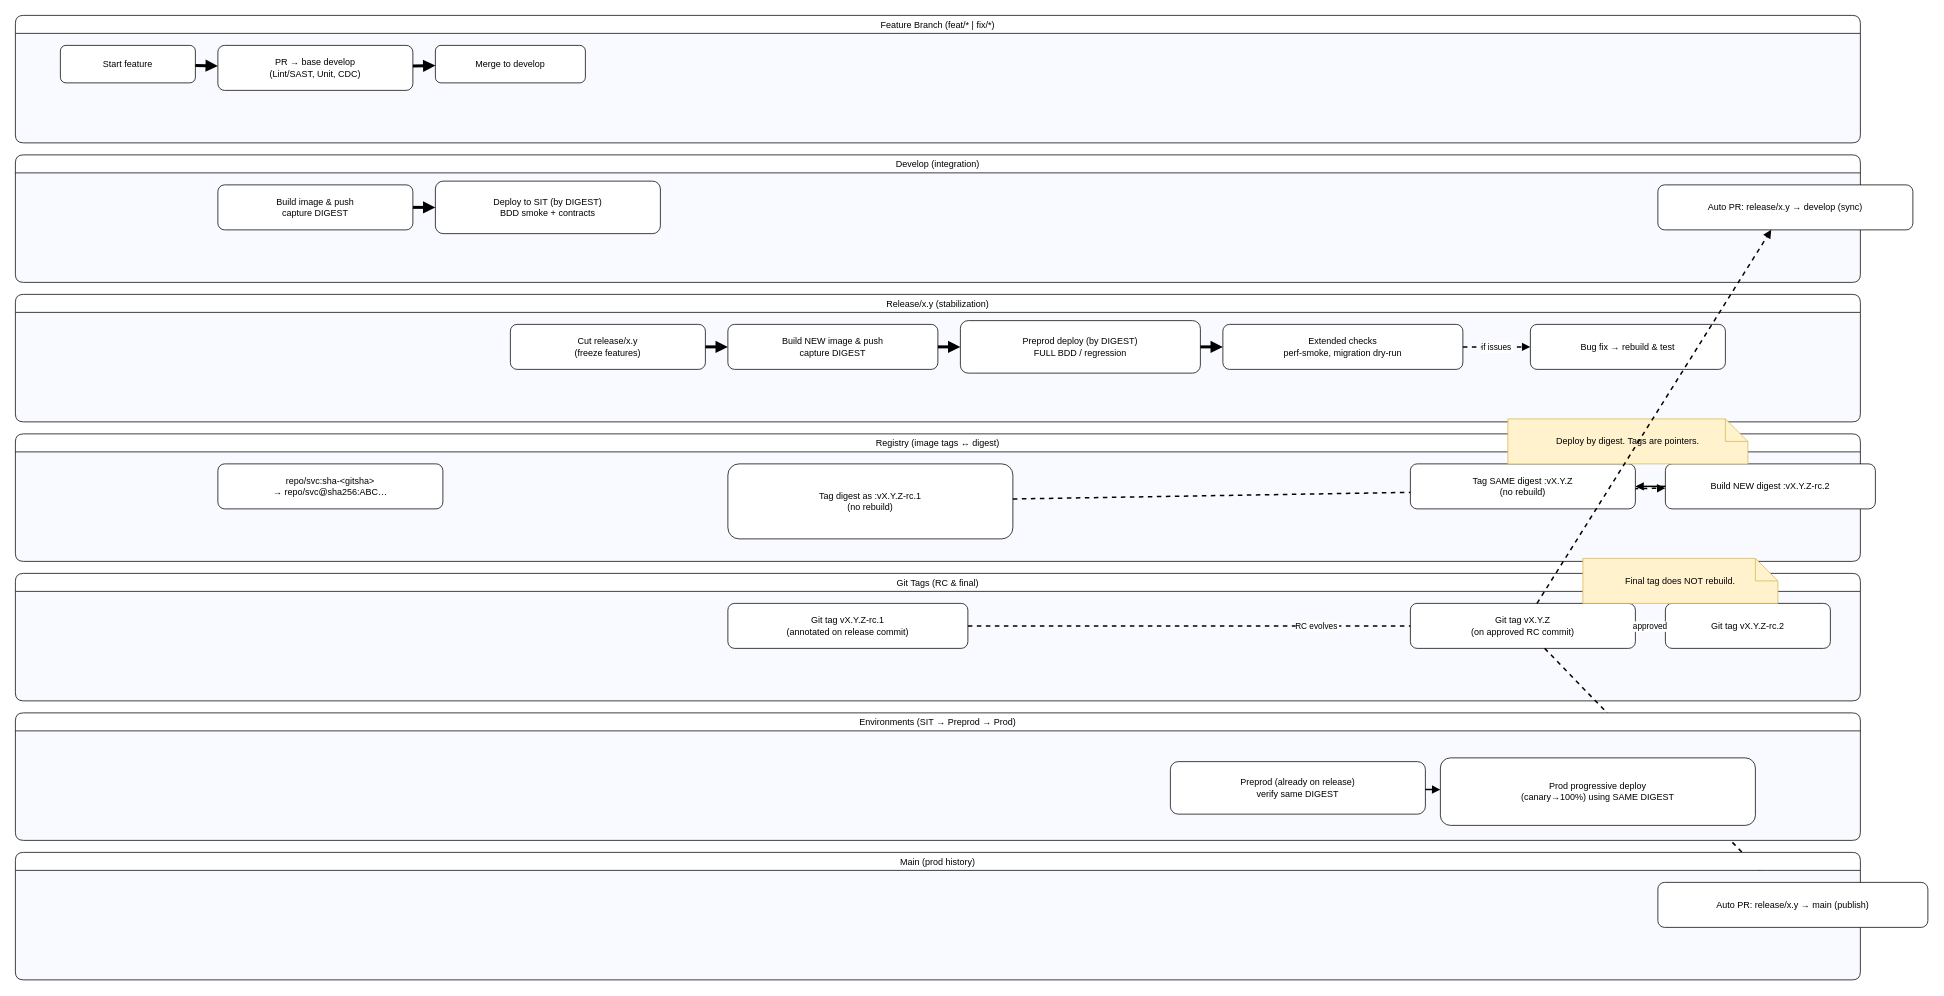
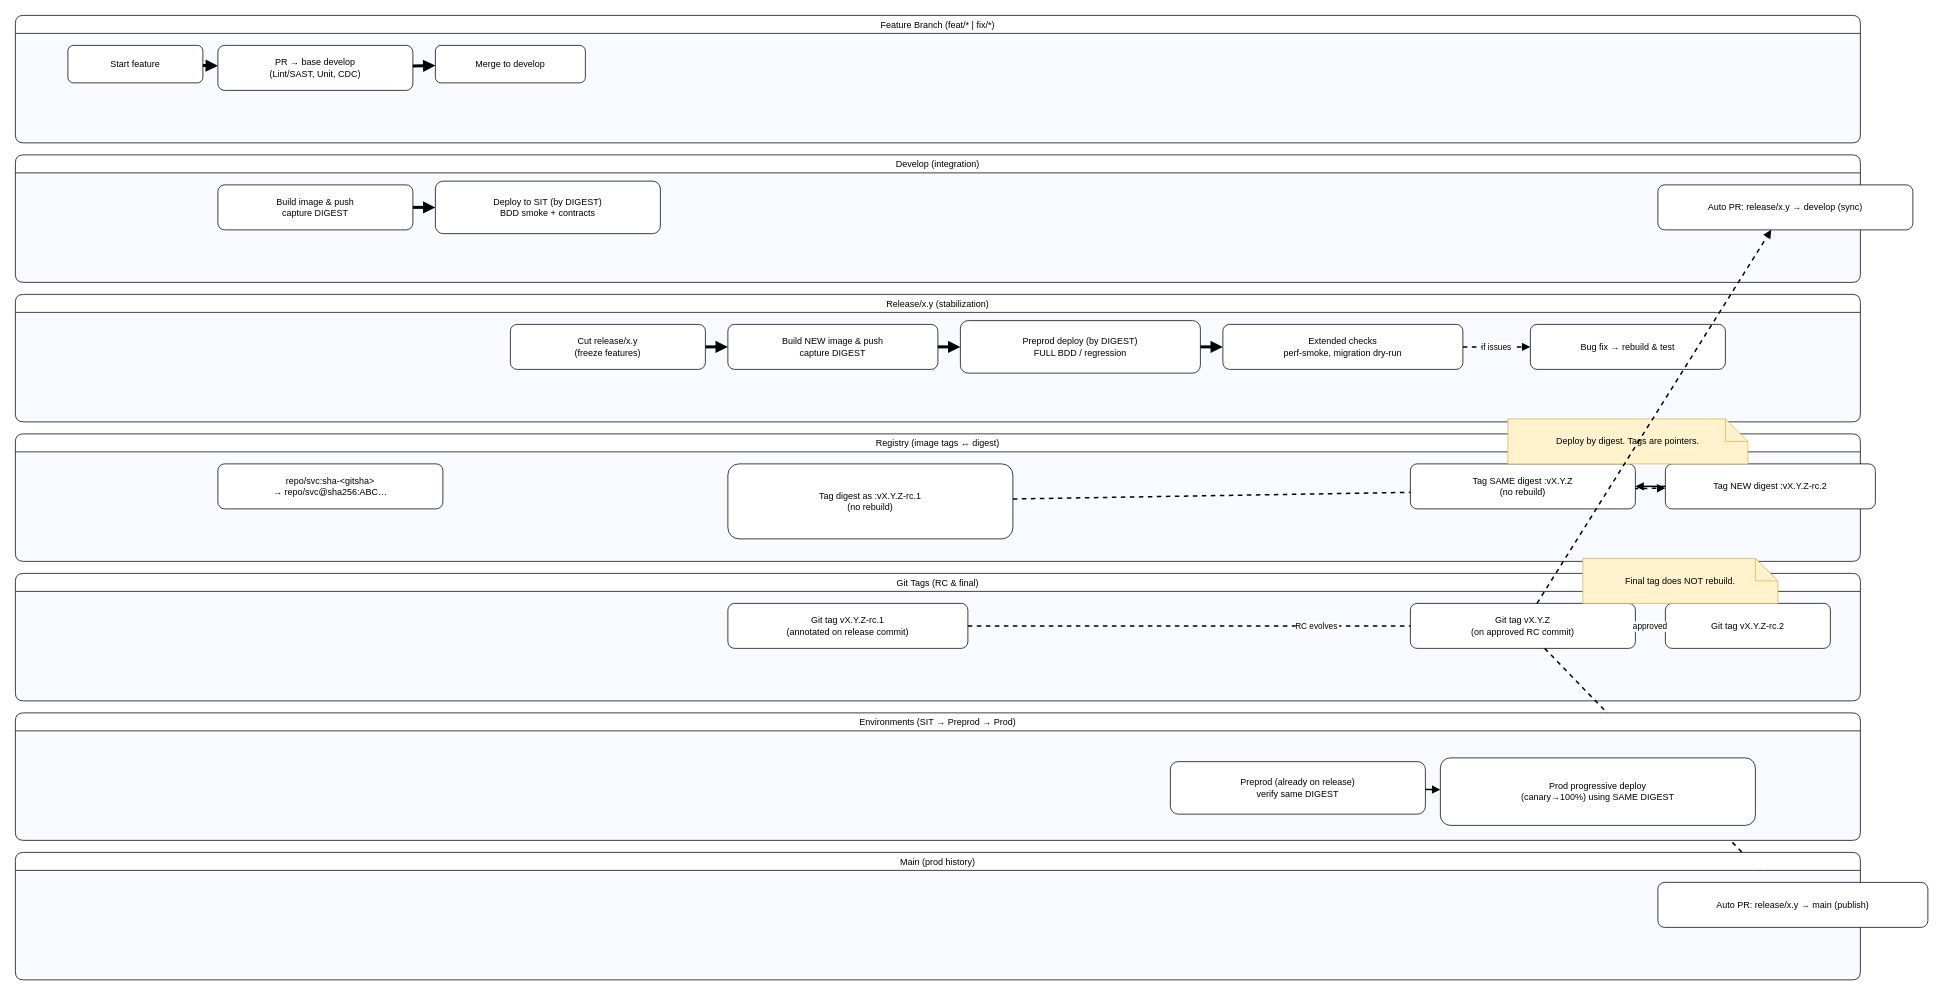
(128, 64) -> (135, 64)
(1770, 486) -> (1770, 486)
